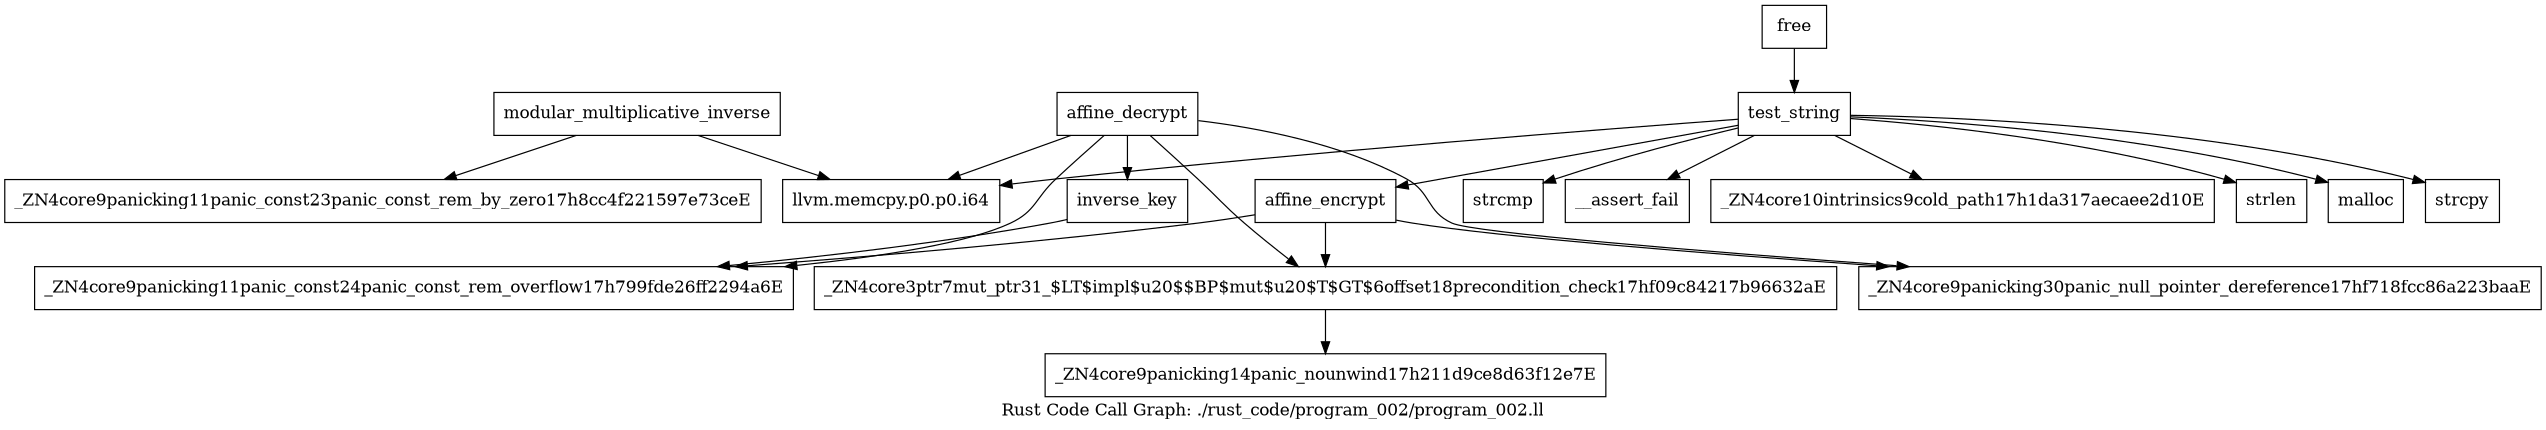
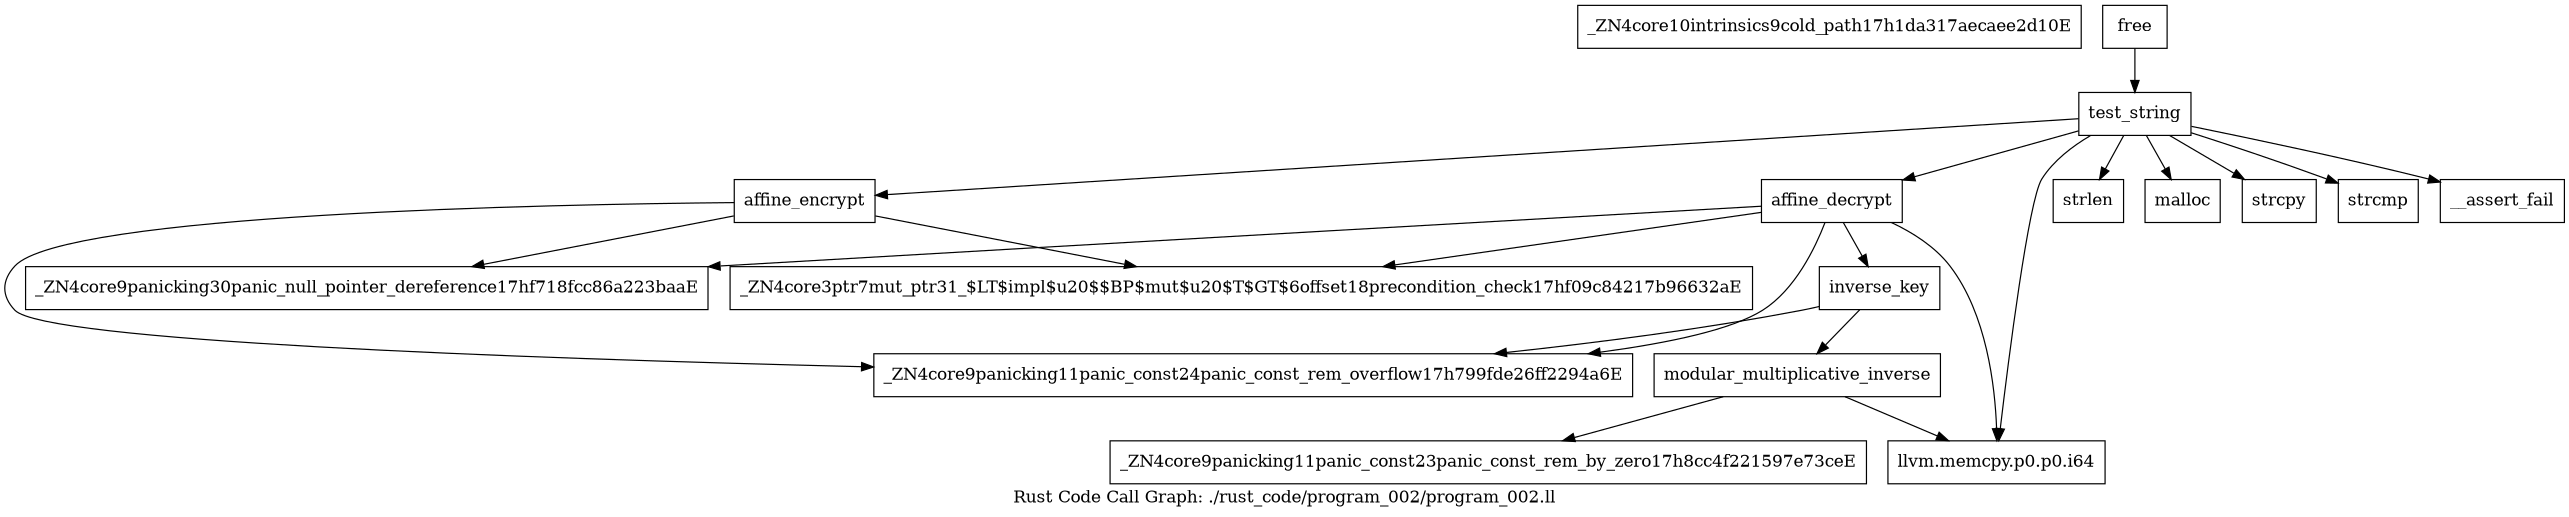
(1873, 155) -> (1997, 154)
none -> (1843, 327)
(1325, 375) -> none
